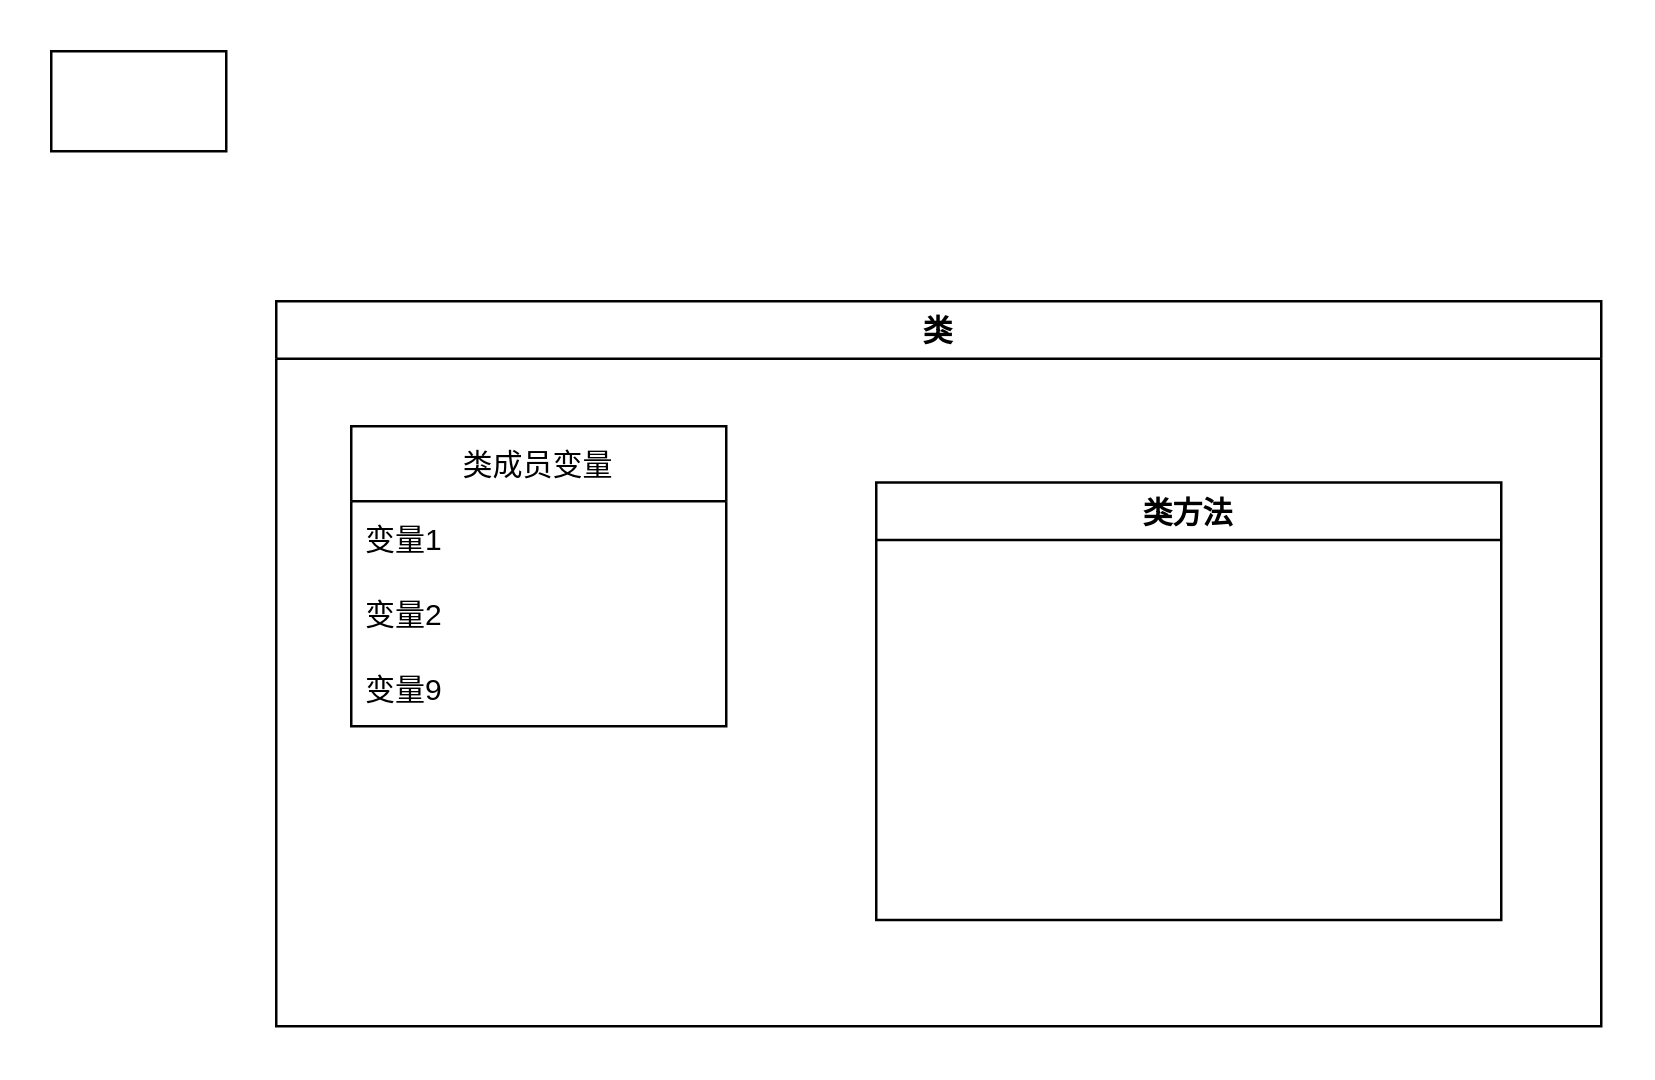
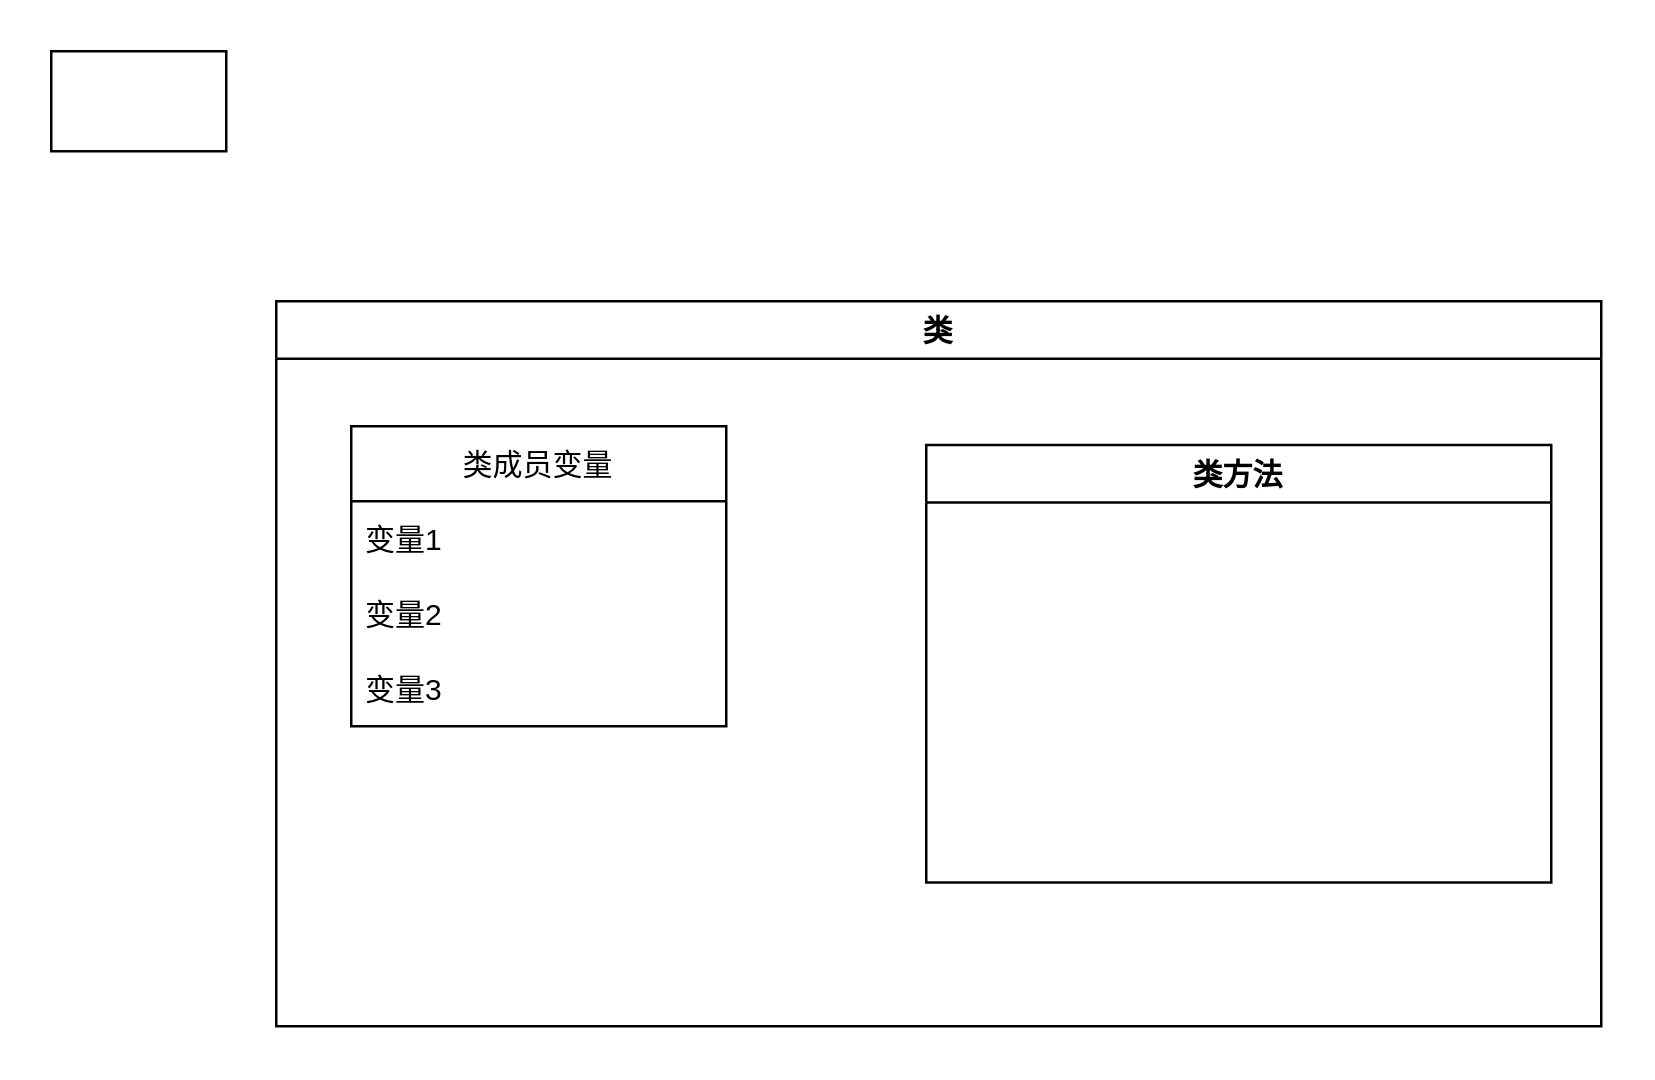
(403, 690) -> (403, 690)
(1189, 701) -> (1239, 664)
